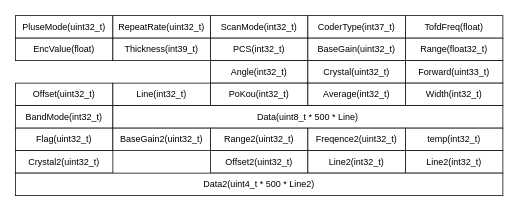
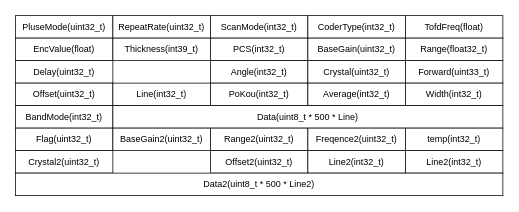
(357, 27) -> (357, 27)
none -> (64, 72)
(259, 184) -> (259, 184)
